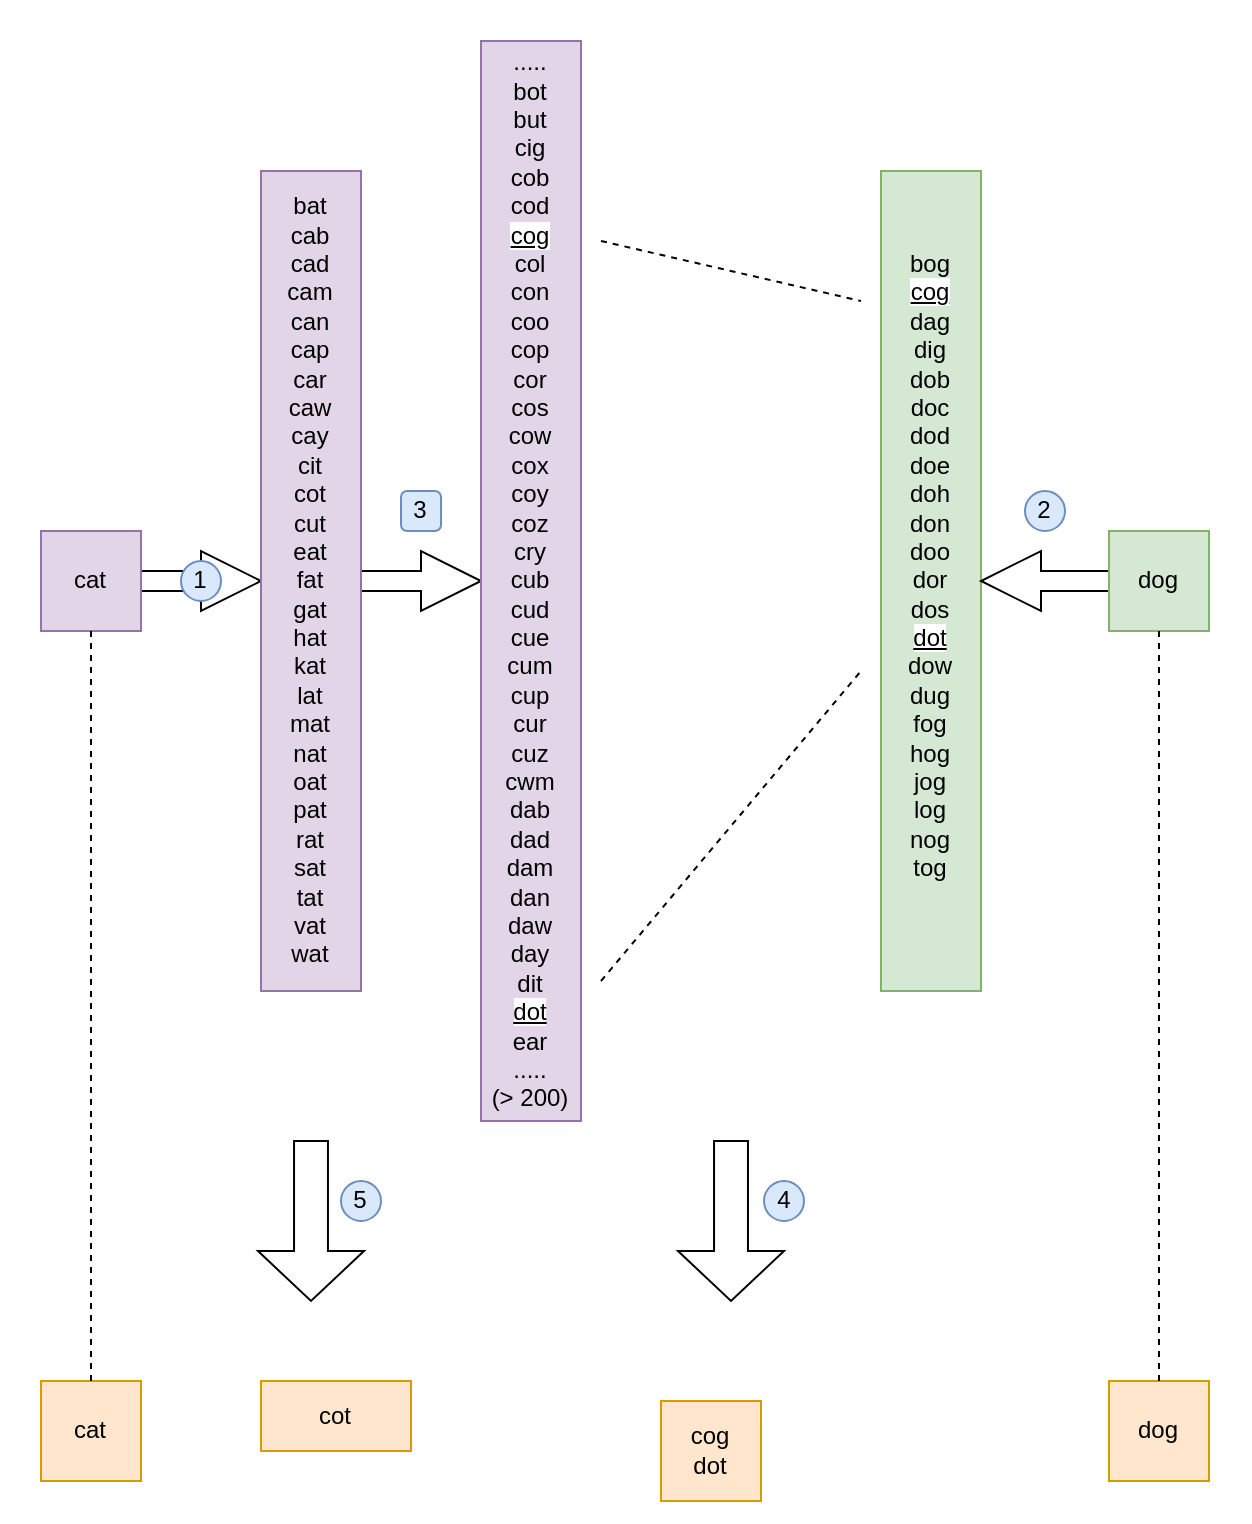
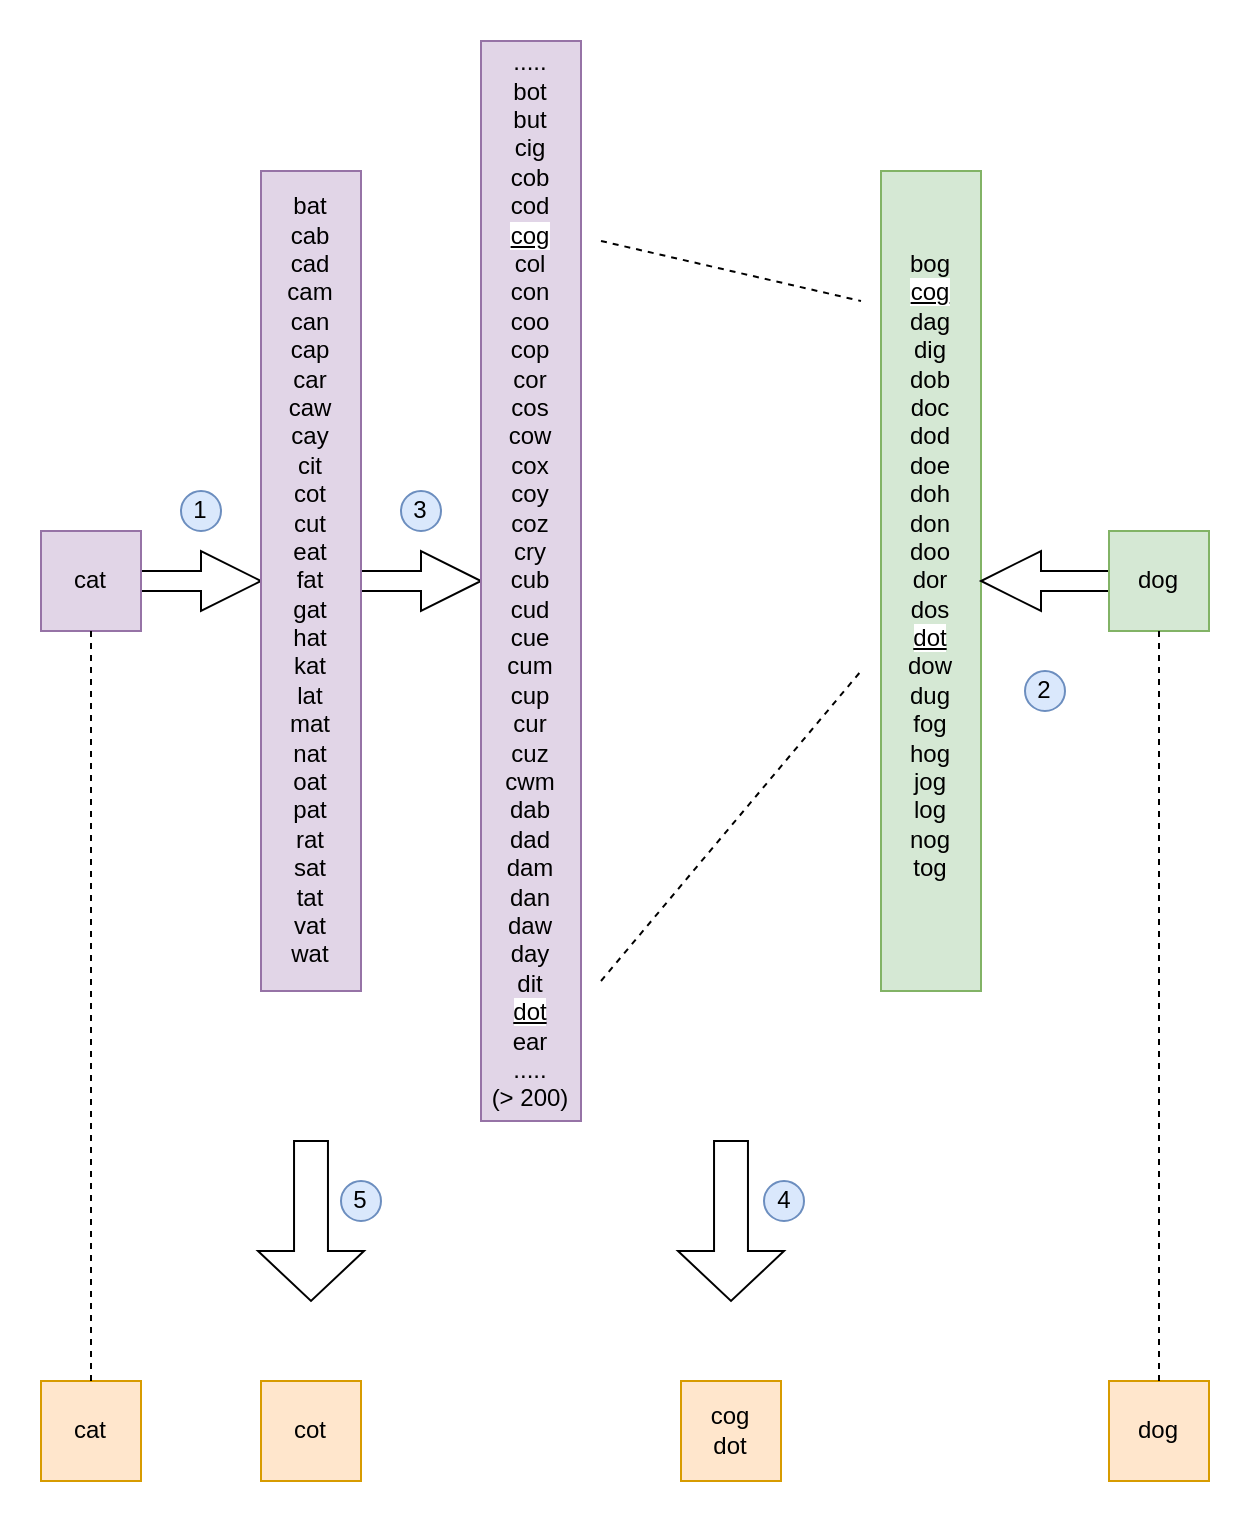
(421, 511) -> (421, 511)
(1045, 511) -> (1045, 691)
(201, 581) -> (201, 511)
(336, 1416) -> (311, 1431)
(711, 1451) -> (731, 1431)
